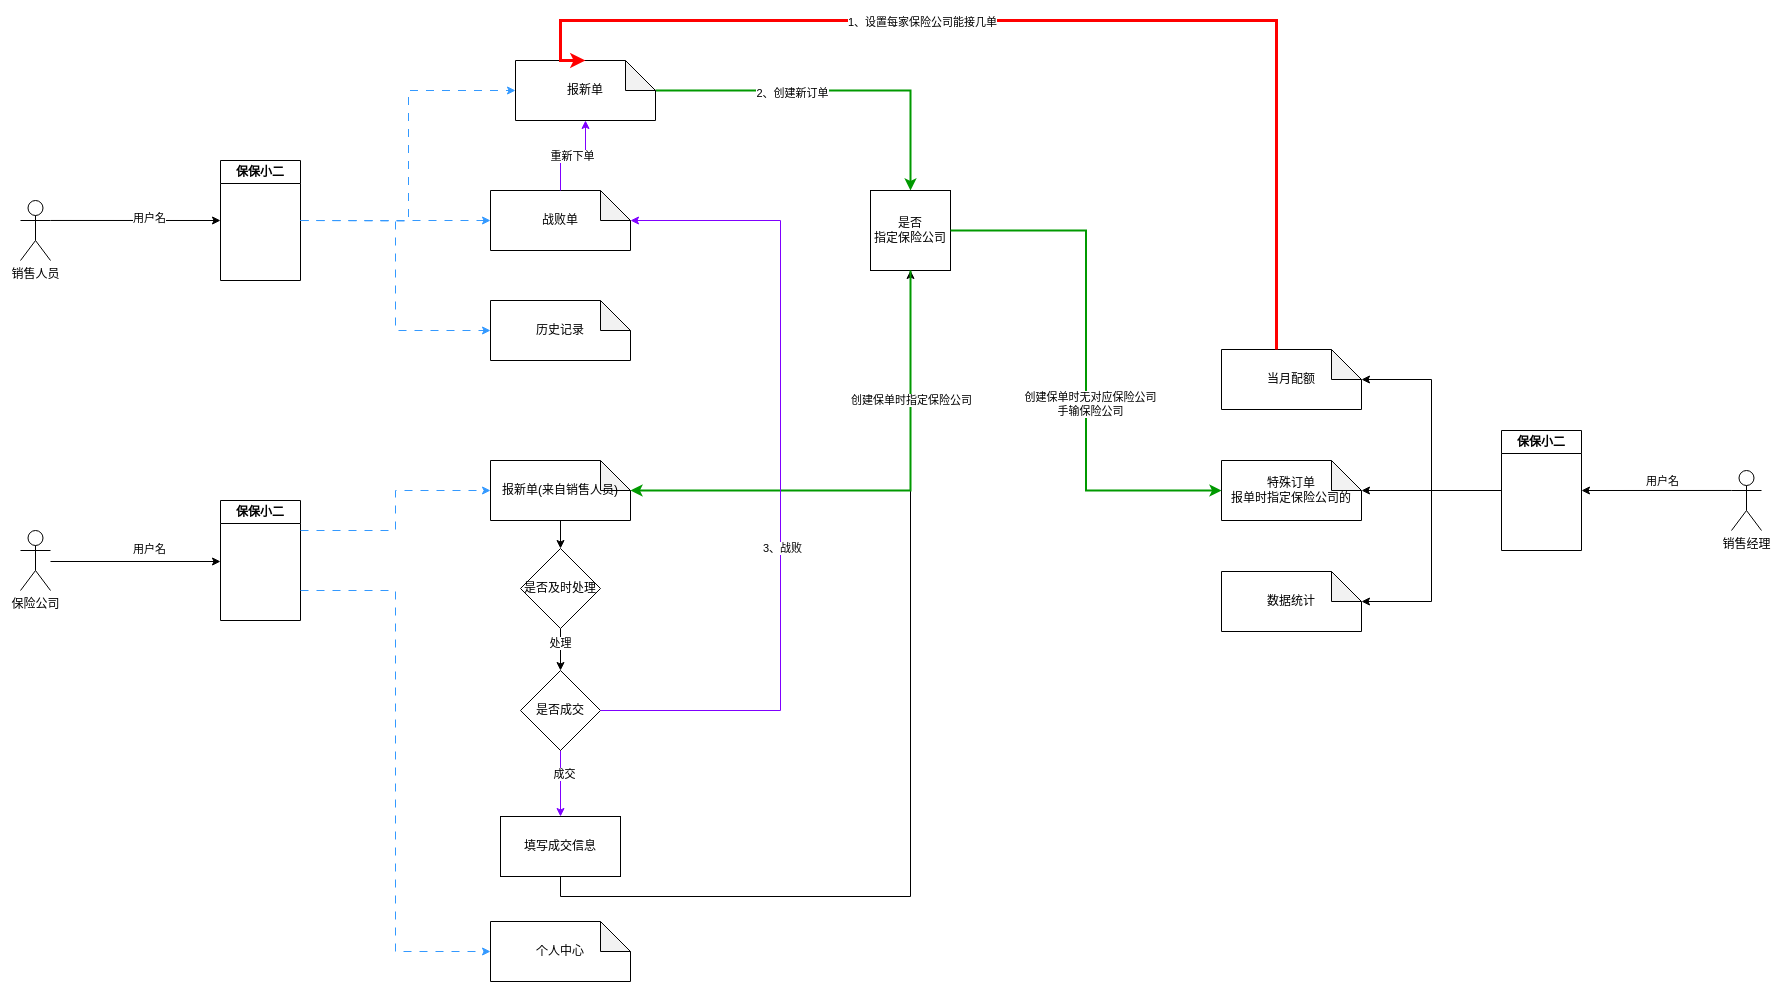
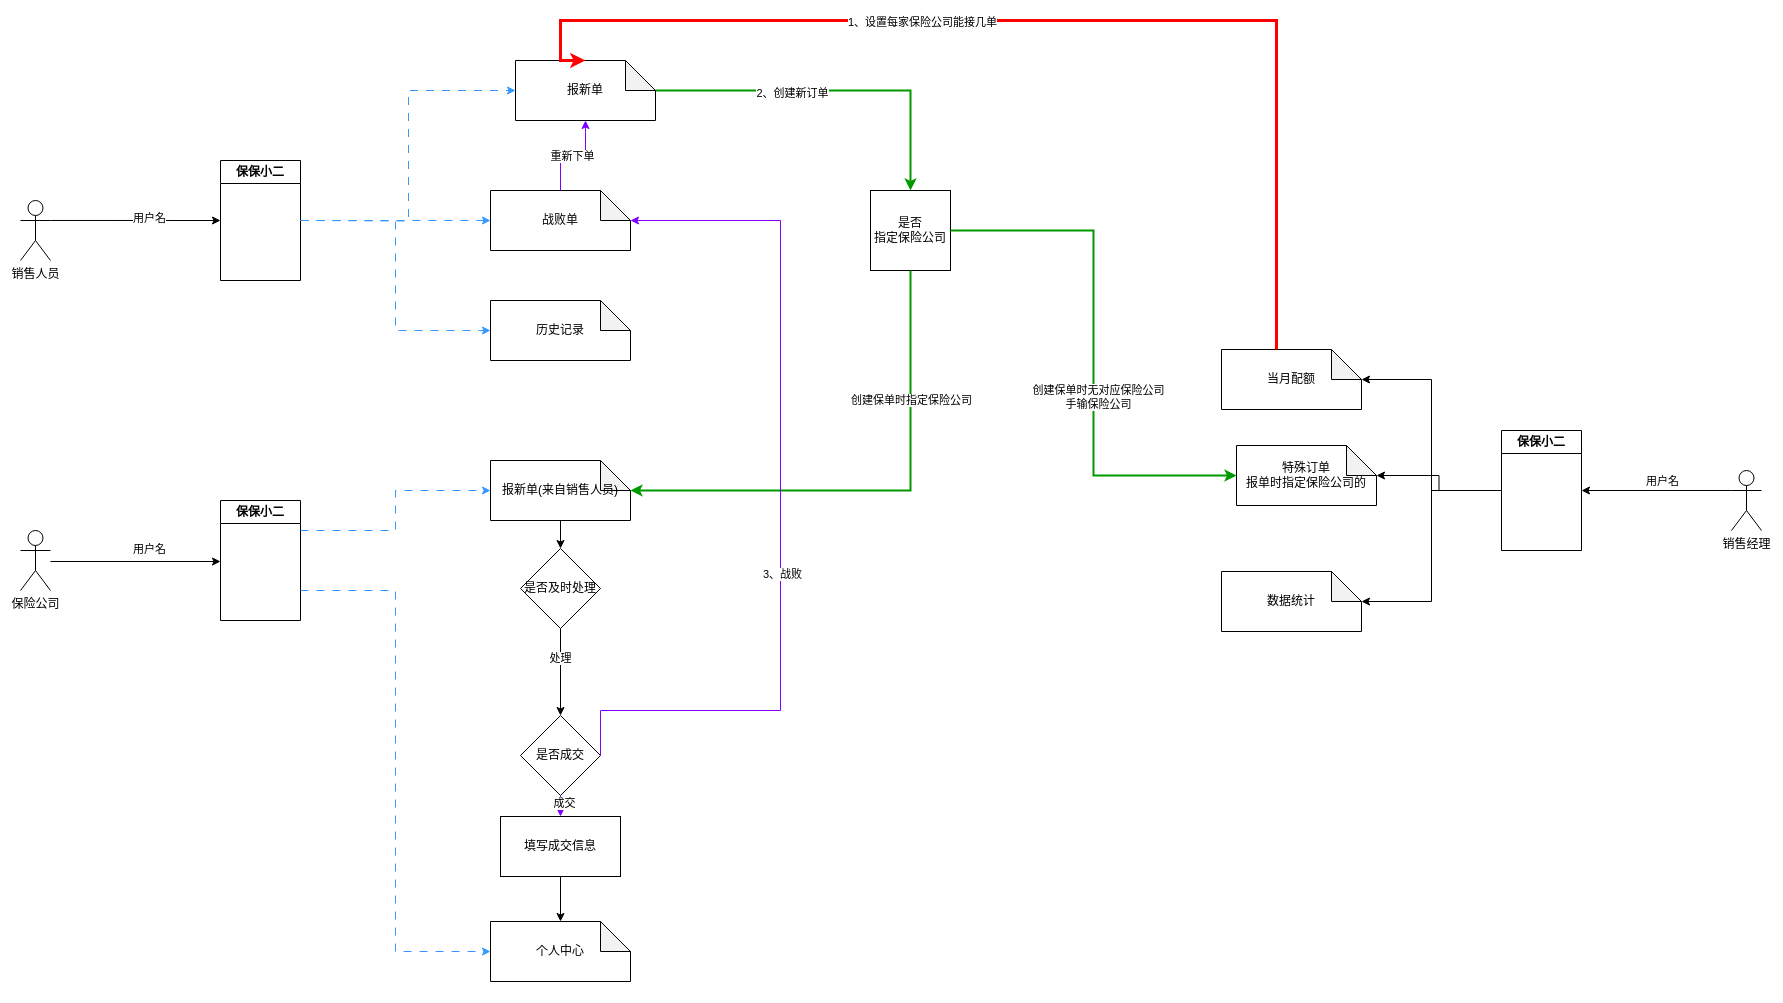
(1292, 491) -> (1307, 476)
(561, 711) -> (561, 756)
(911, 871) -> (561, 904)
